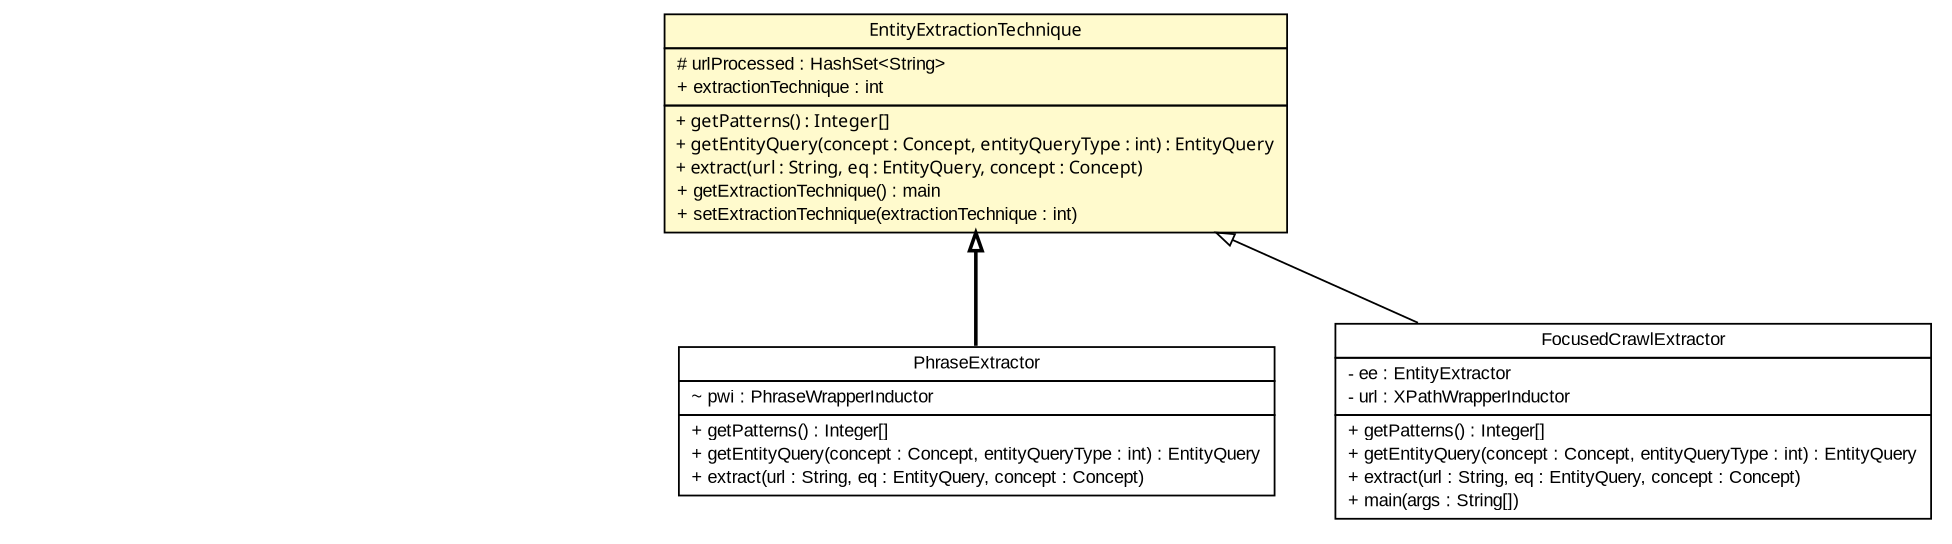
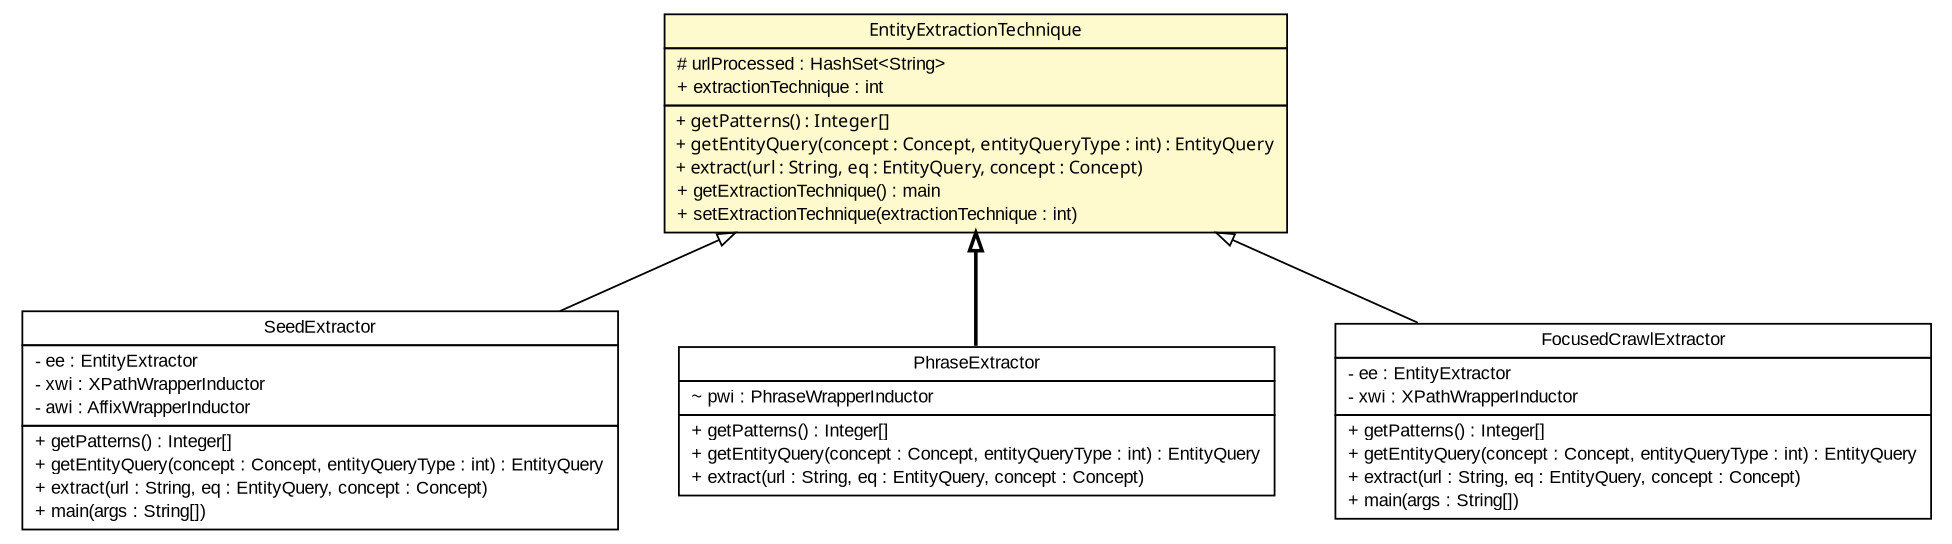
(1459, 397) -> (1463, 397)
none -> (319, 420)
